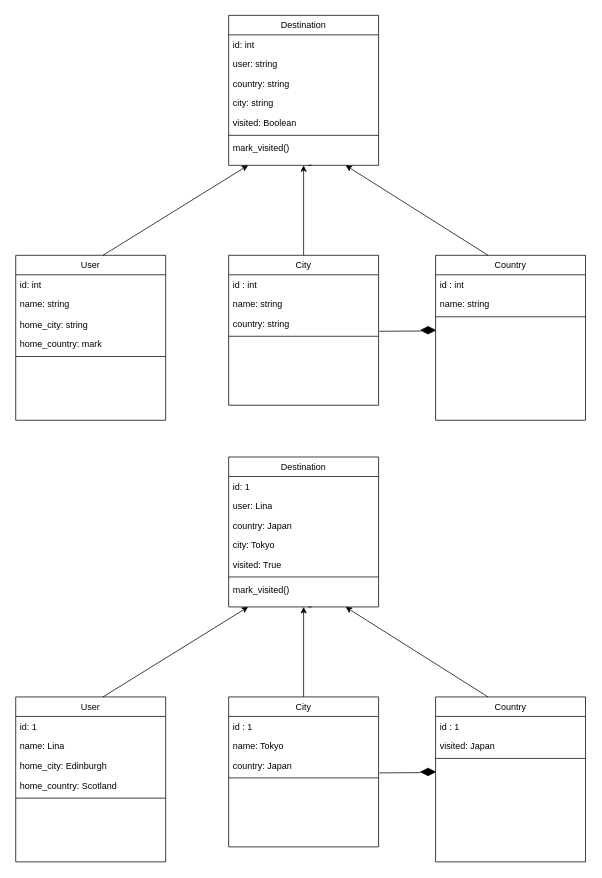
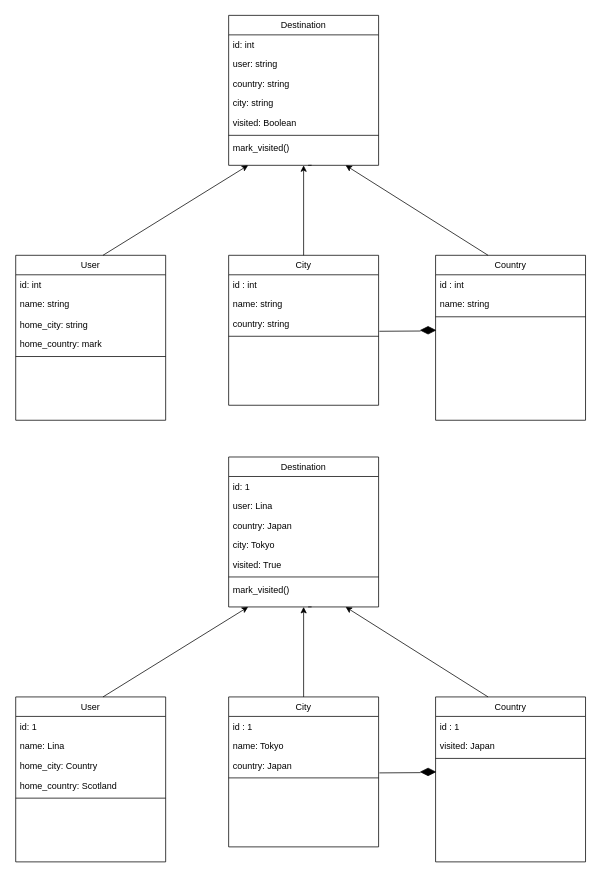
(65, 767) -> (61, 767)
